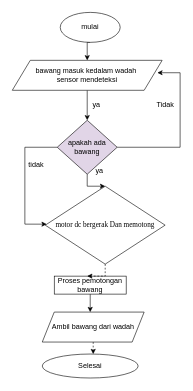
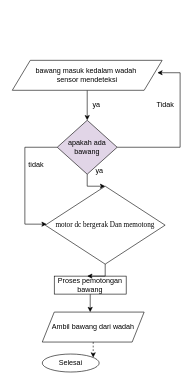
(90, 27) -> none
(88, 42) -> none
(104, 276) -> (104, 276)
(90, 366) -> (71, 363)
